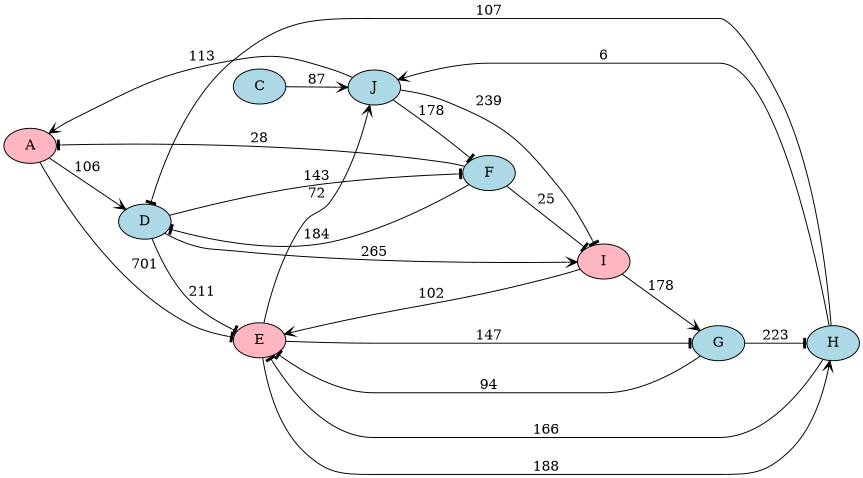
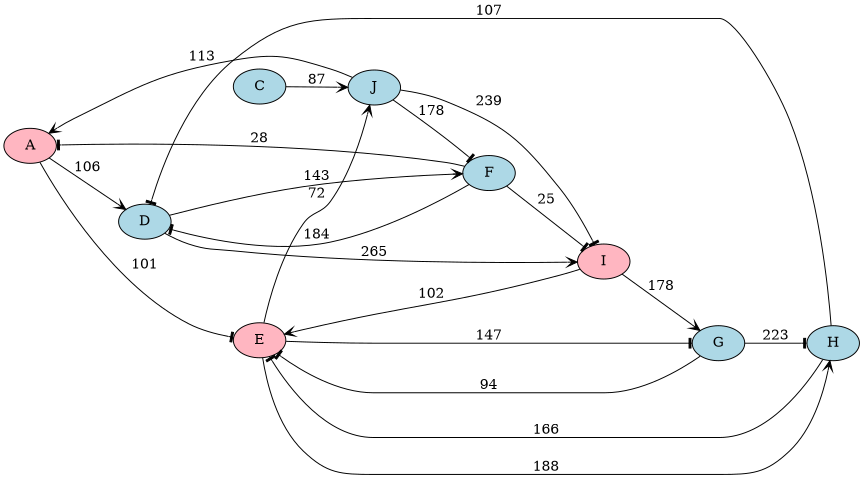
(710, 63) -> none
(312, 185) -> (312, 185)
(145, 265) -> (145, 265)
(182, 293) -> none
